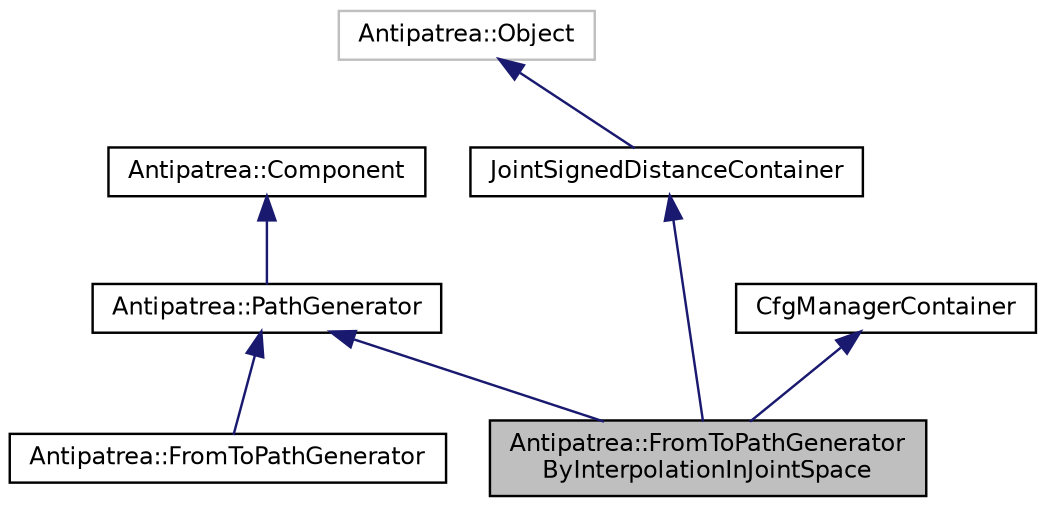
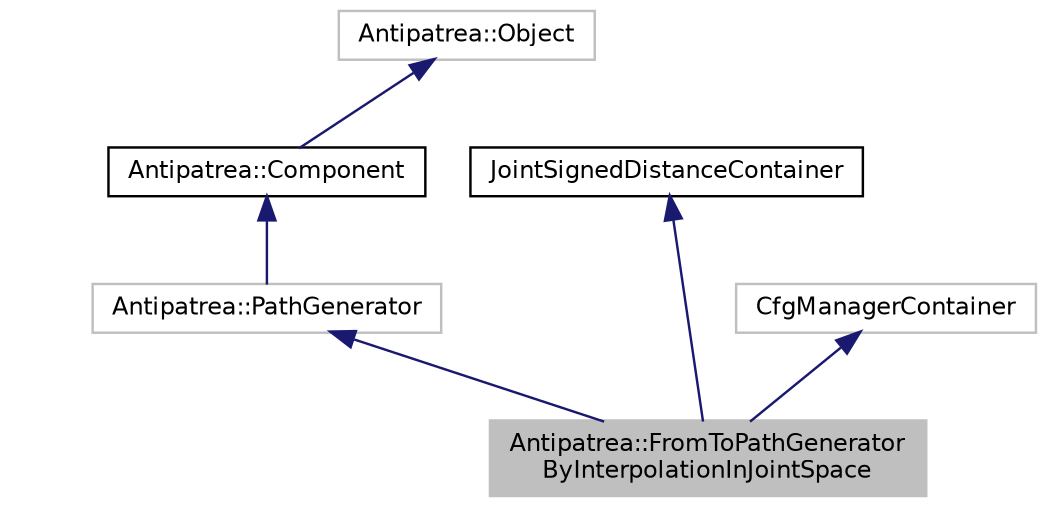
(577, 111) -> (356, 111)
(267, 308) -> (267, 308)
(886, 308) -> (886, 308)
(228, 458) -> none
(708, 458) -> (708, 458)
